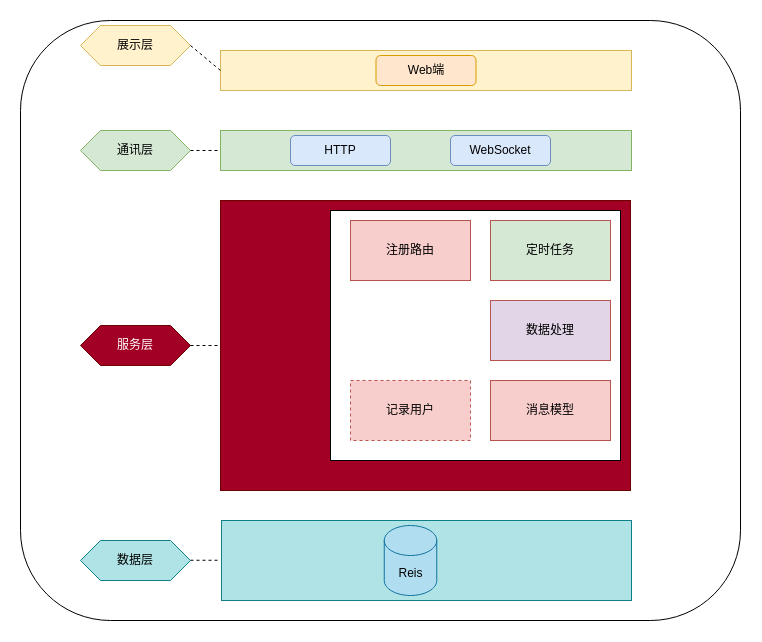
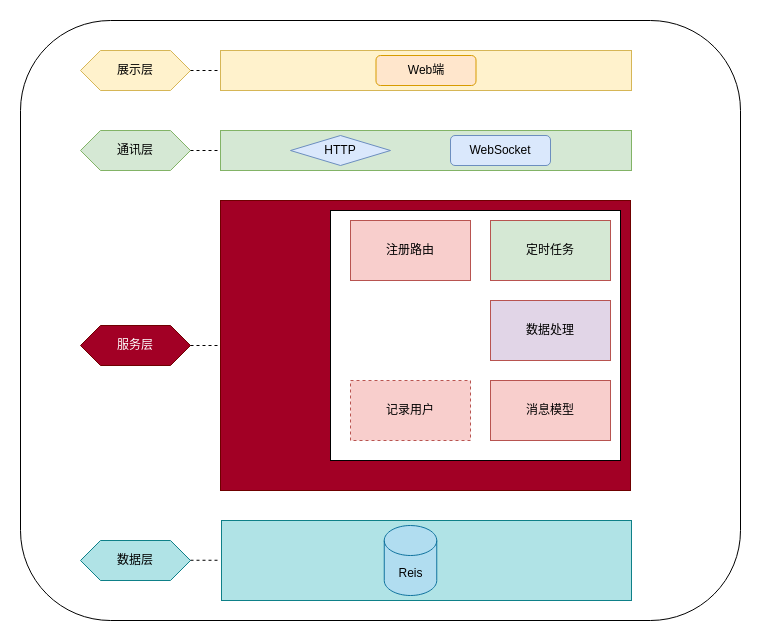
(136, 46) -> (136, 71)
(341, 151) -> (341, 151)
